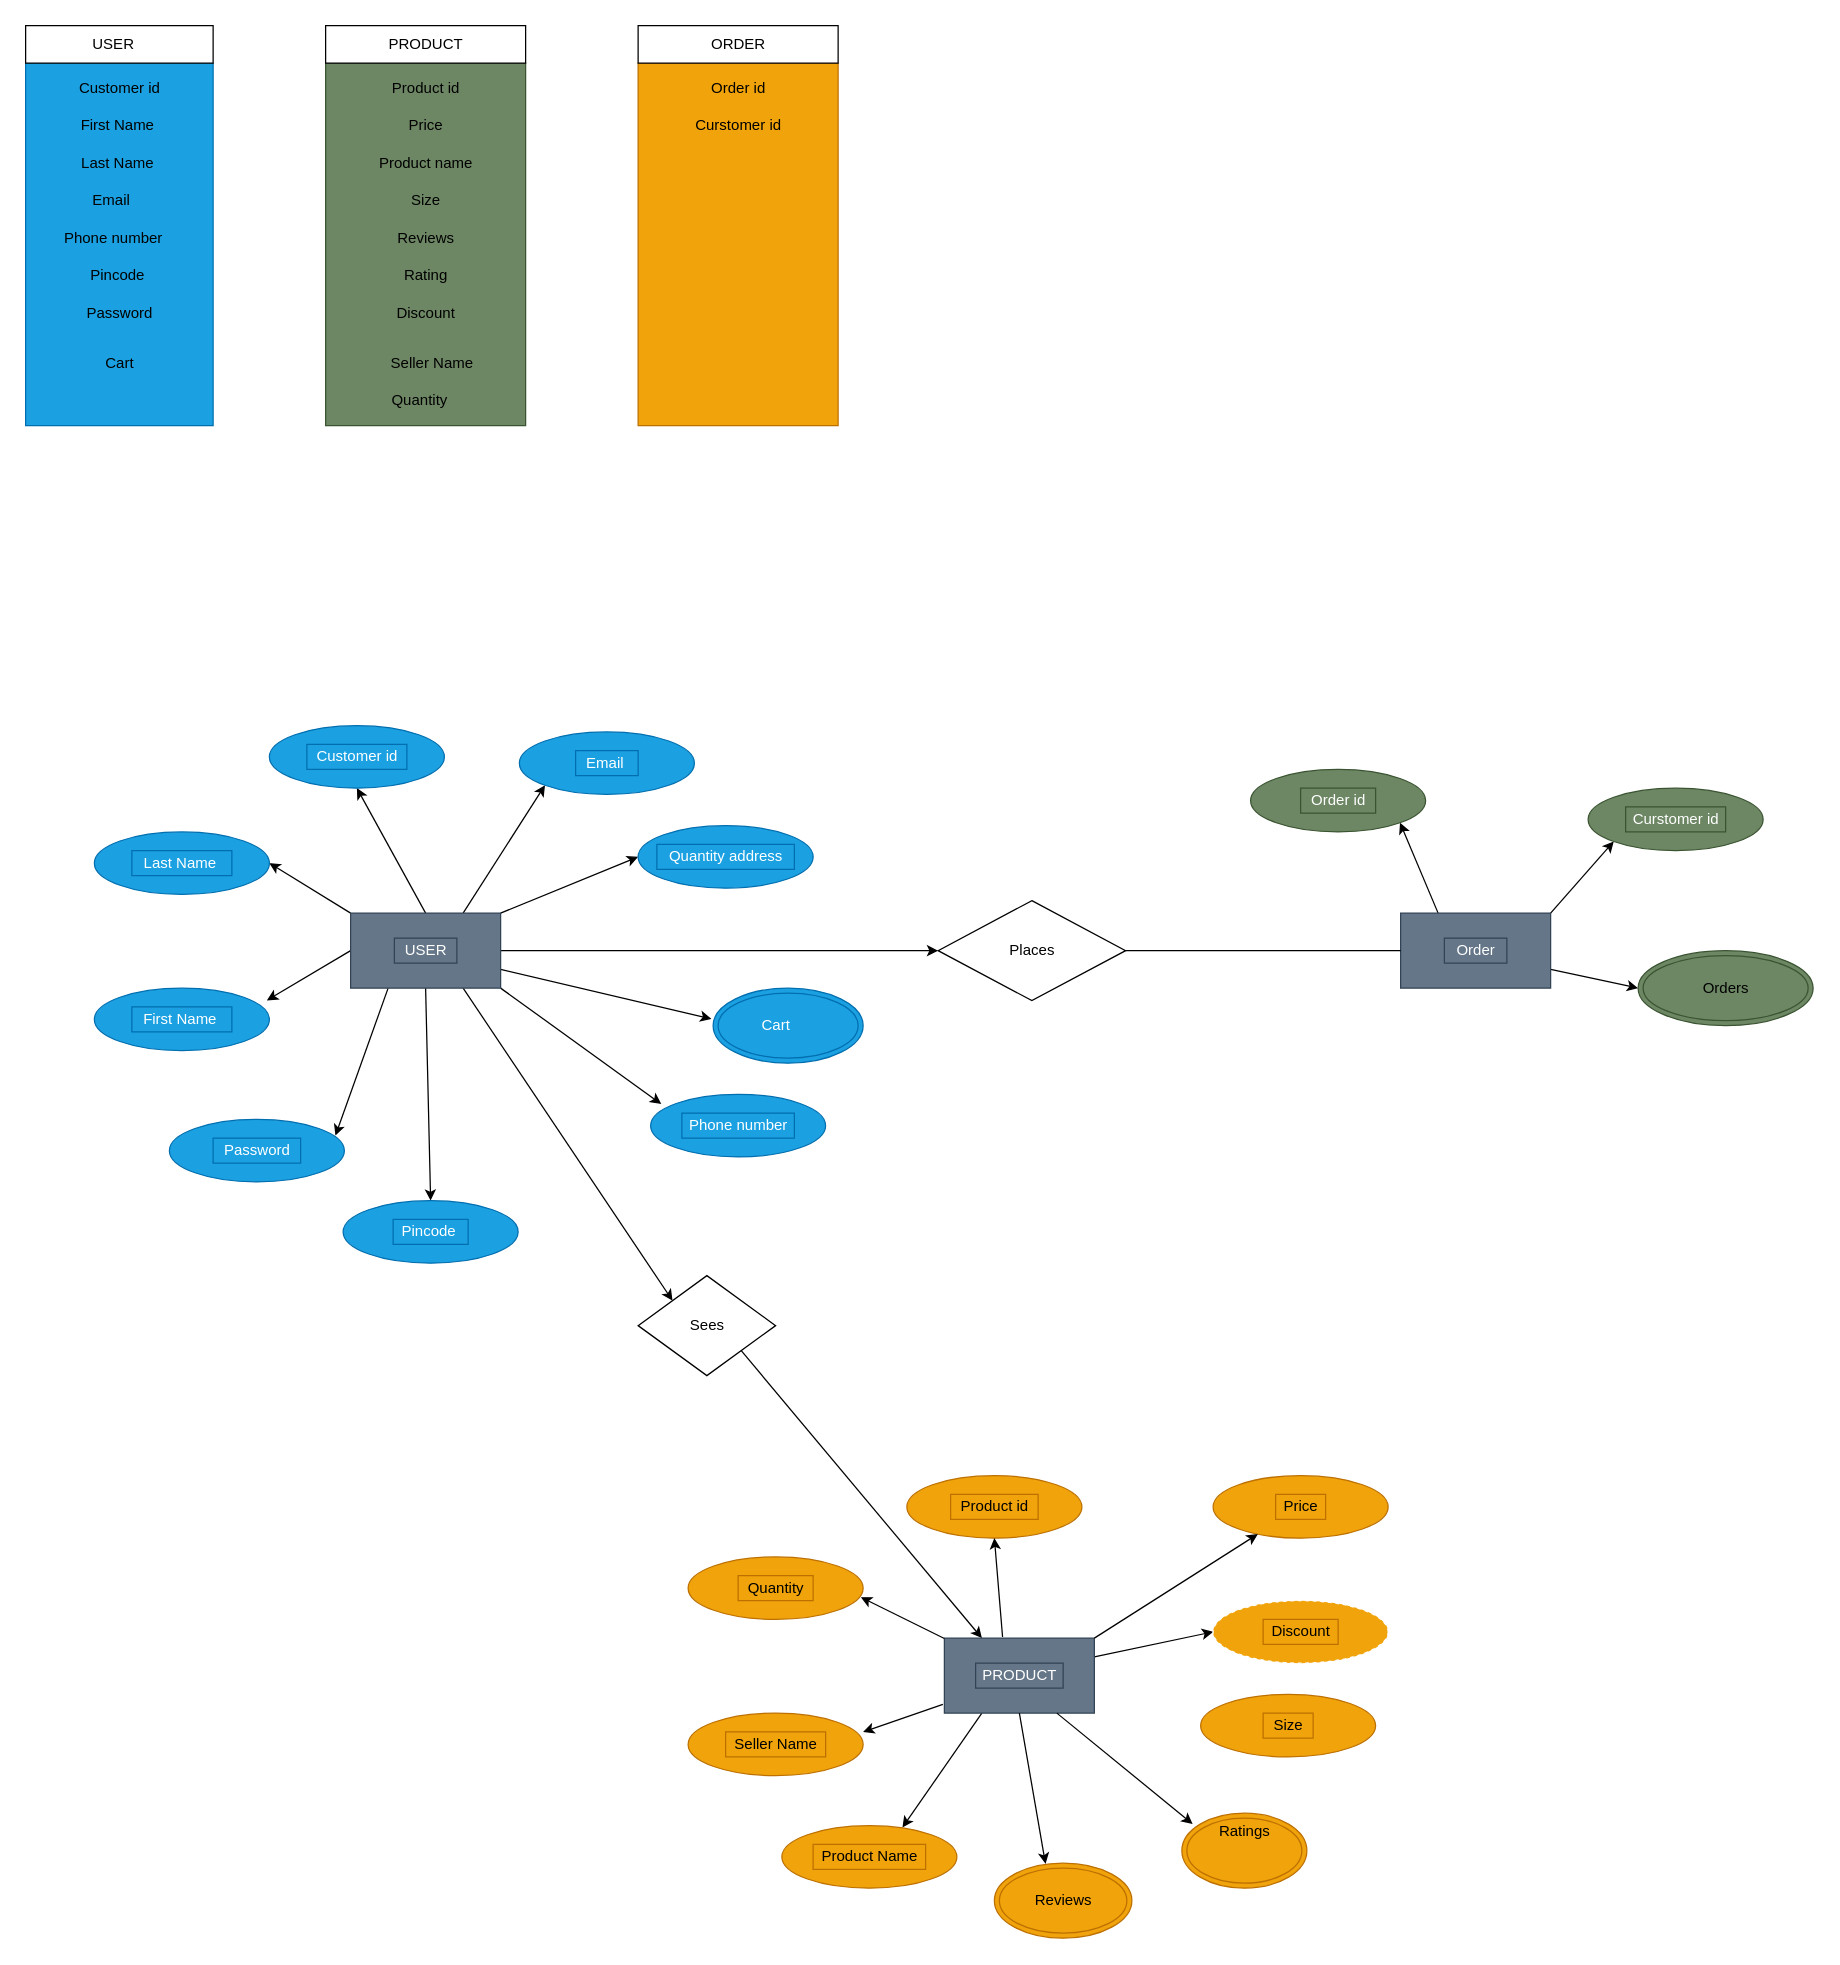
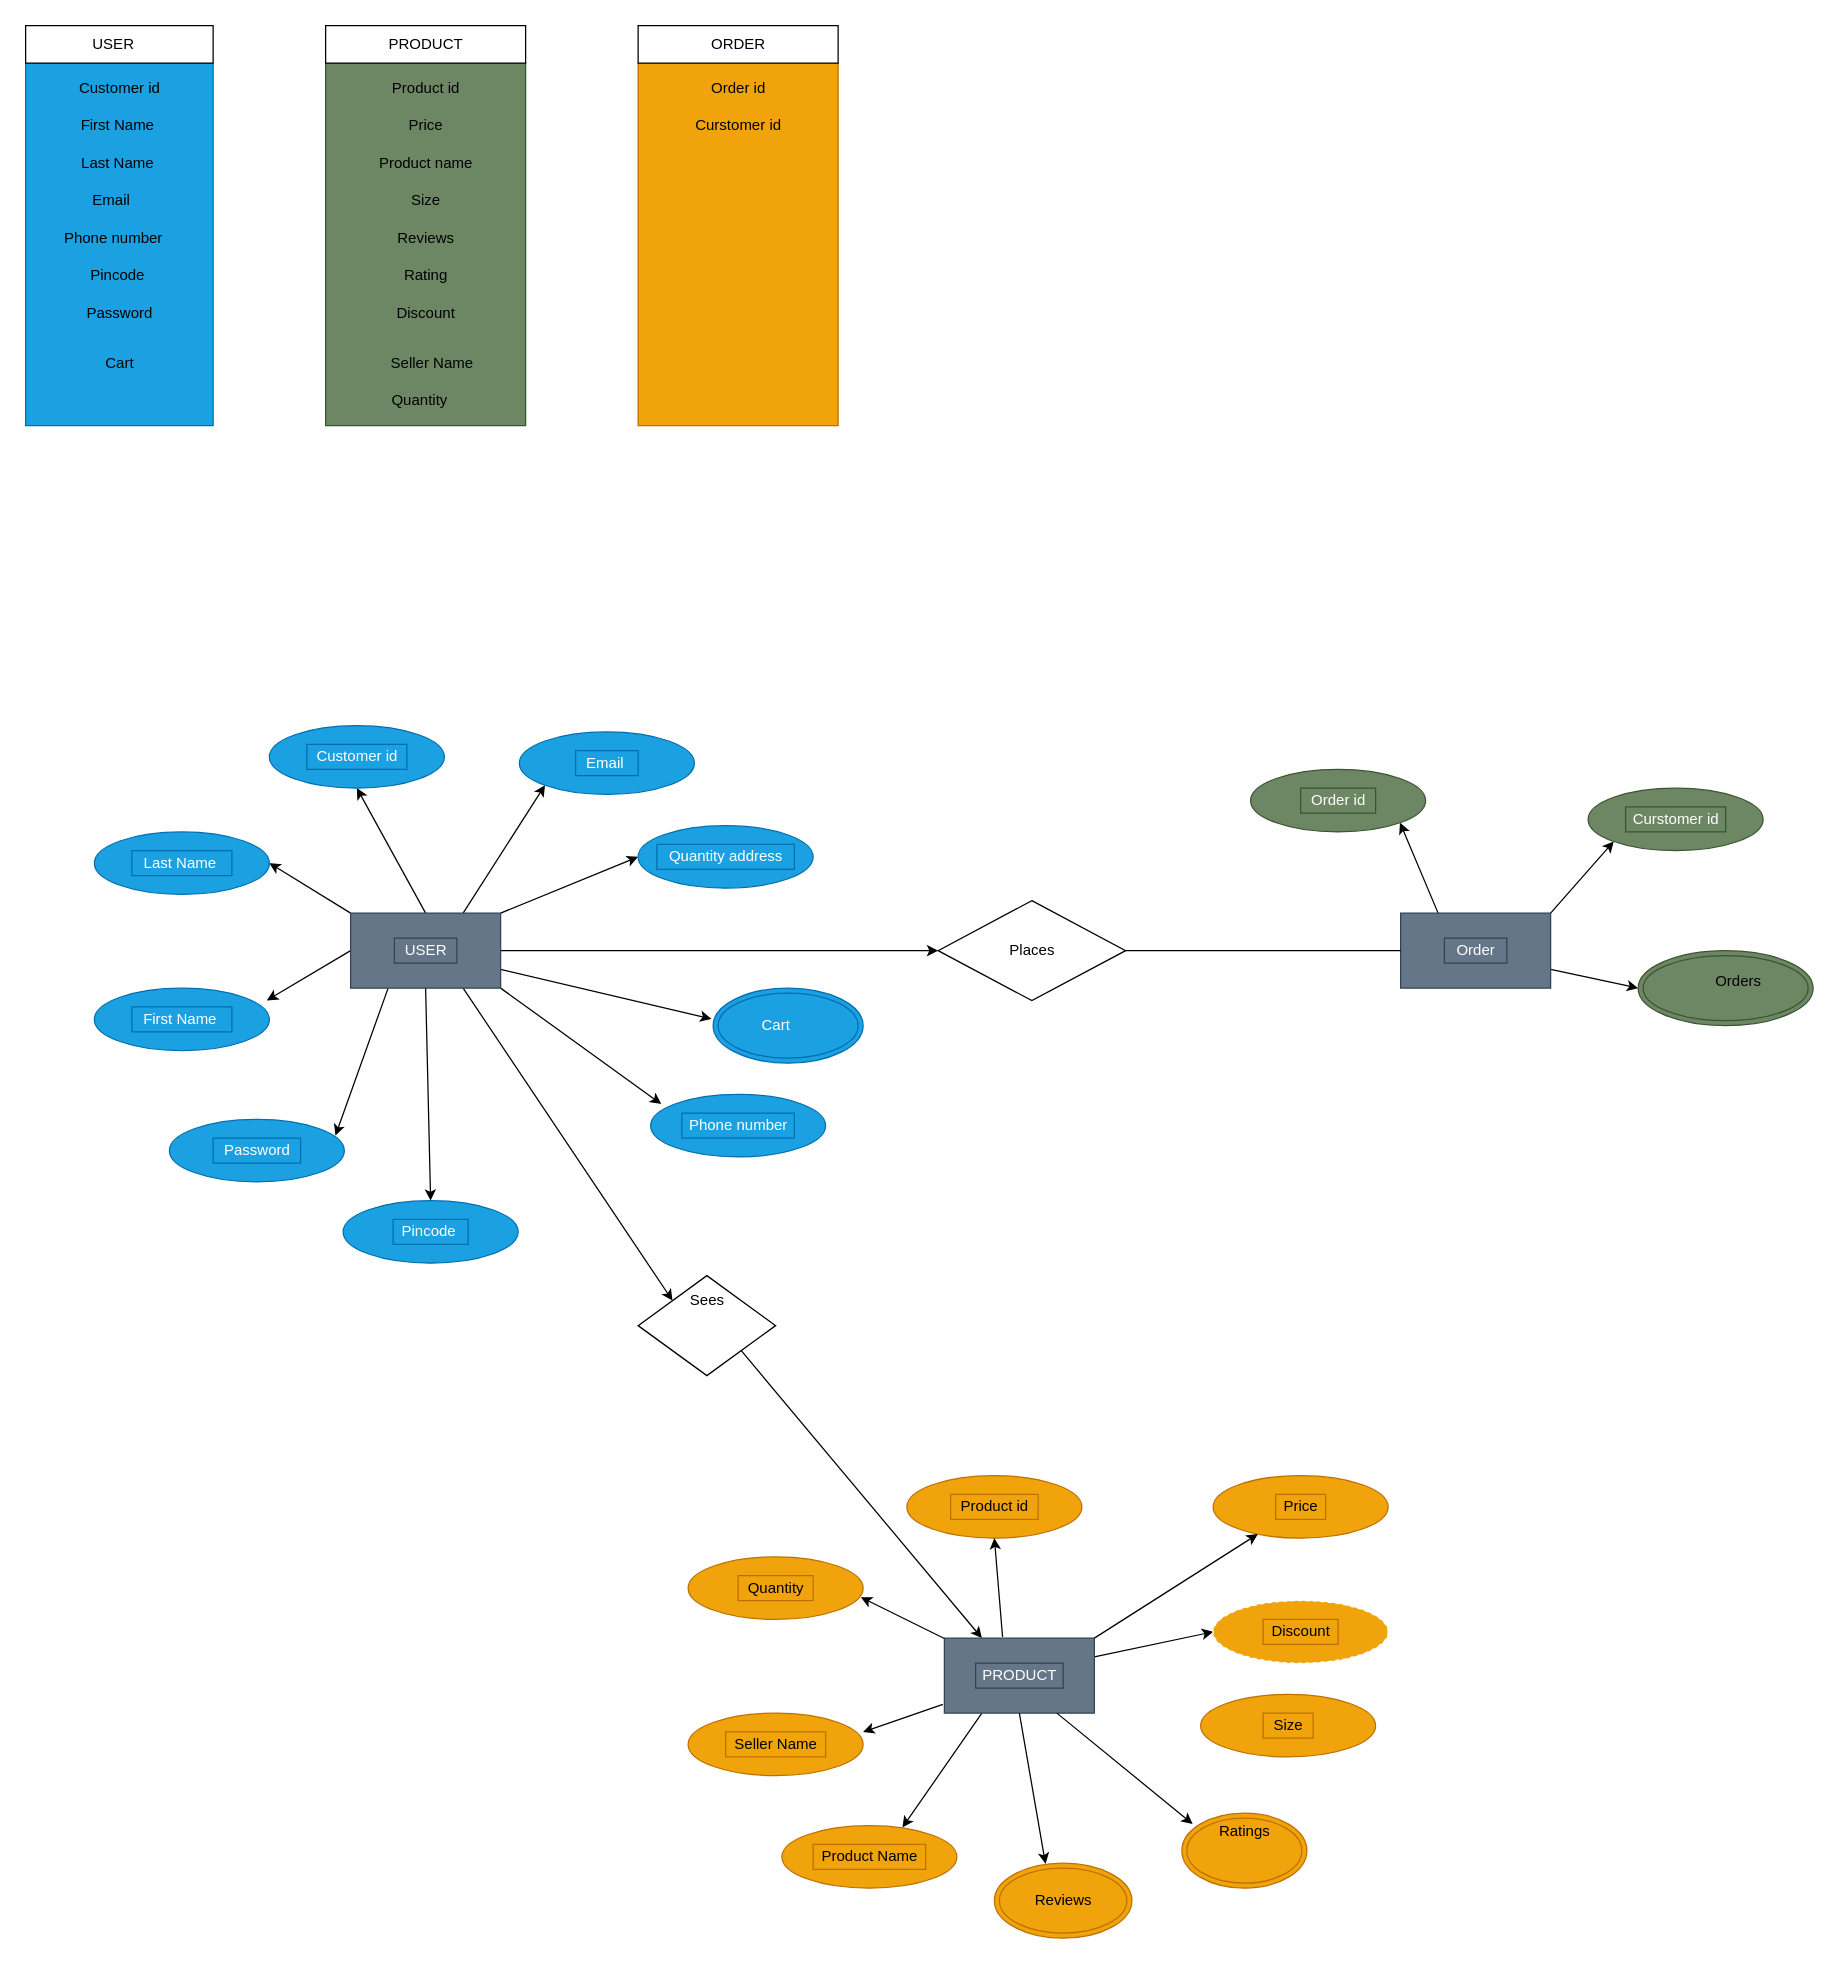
(1726, 988) -> (1738, 982)
(707, 1326) -> (707, 1301)
